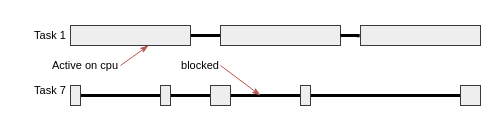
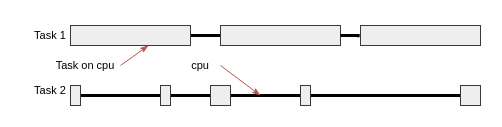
(86, 66) -> (86, 66)
(201, 66) -> (201, 66)
(51, 91) -> (51, 91)
